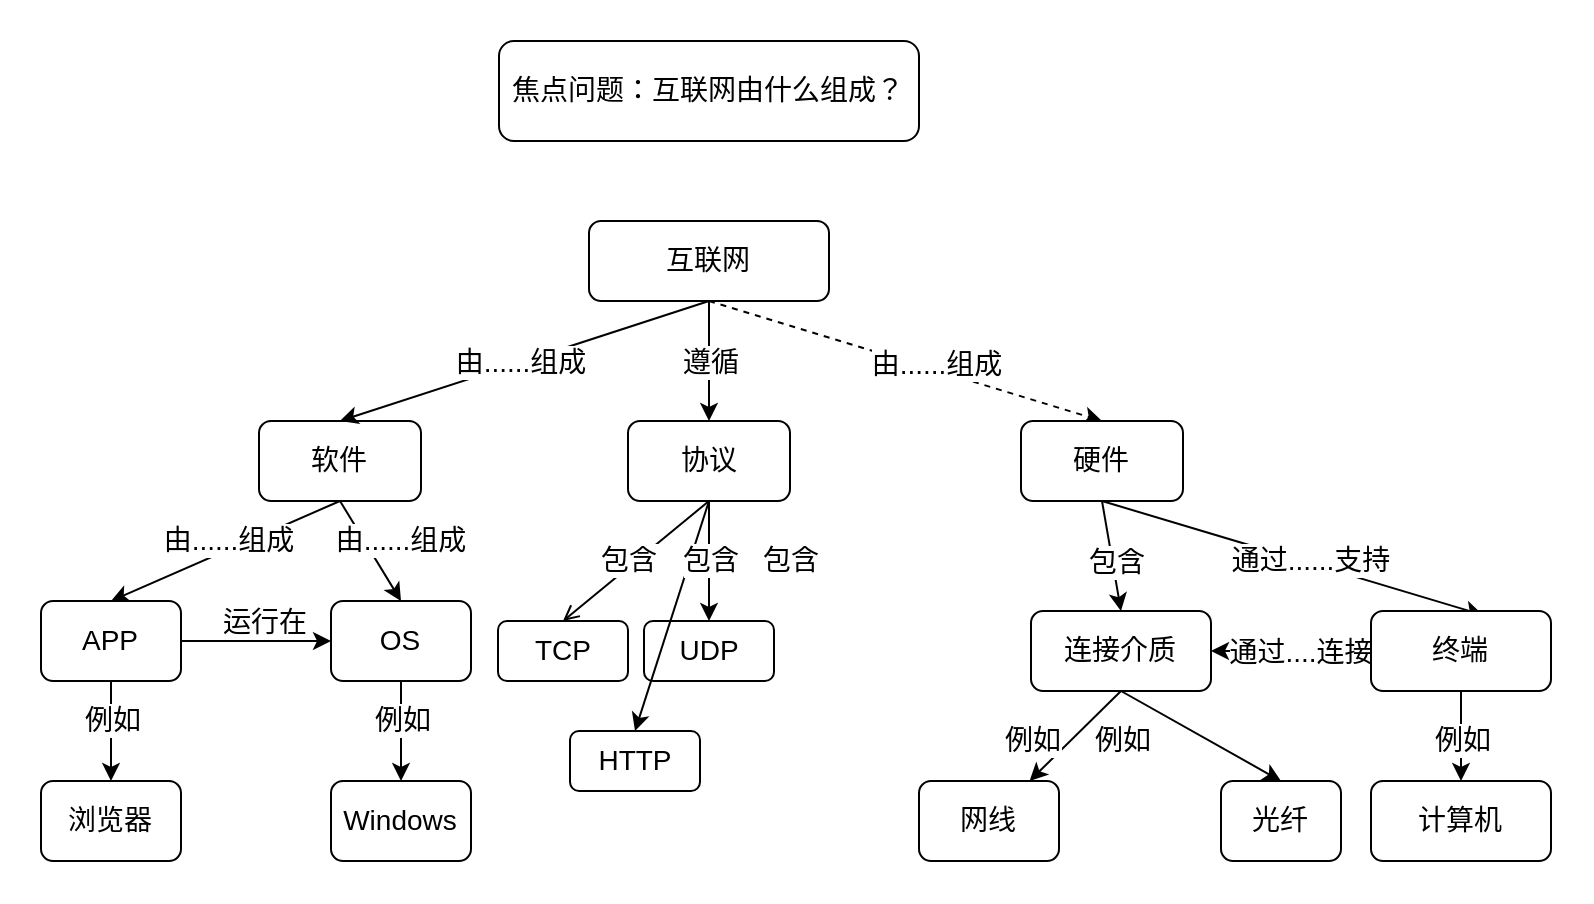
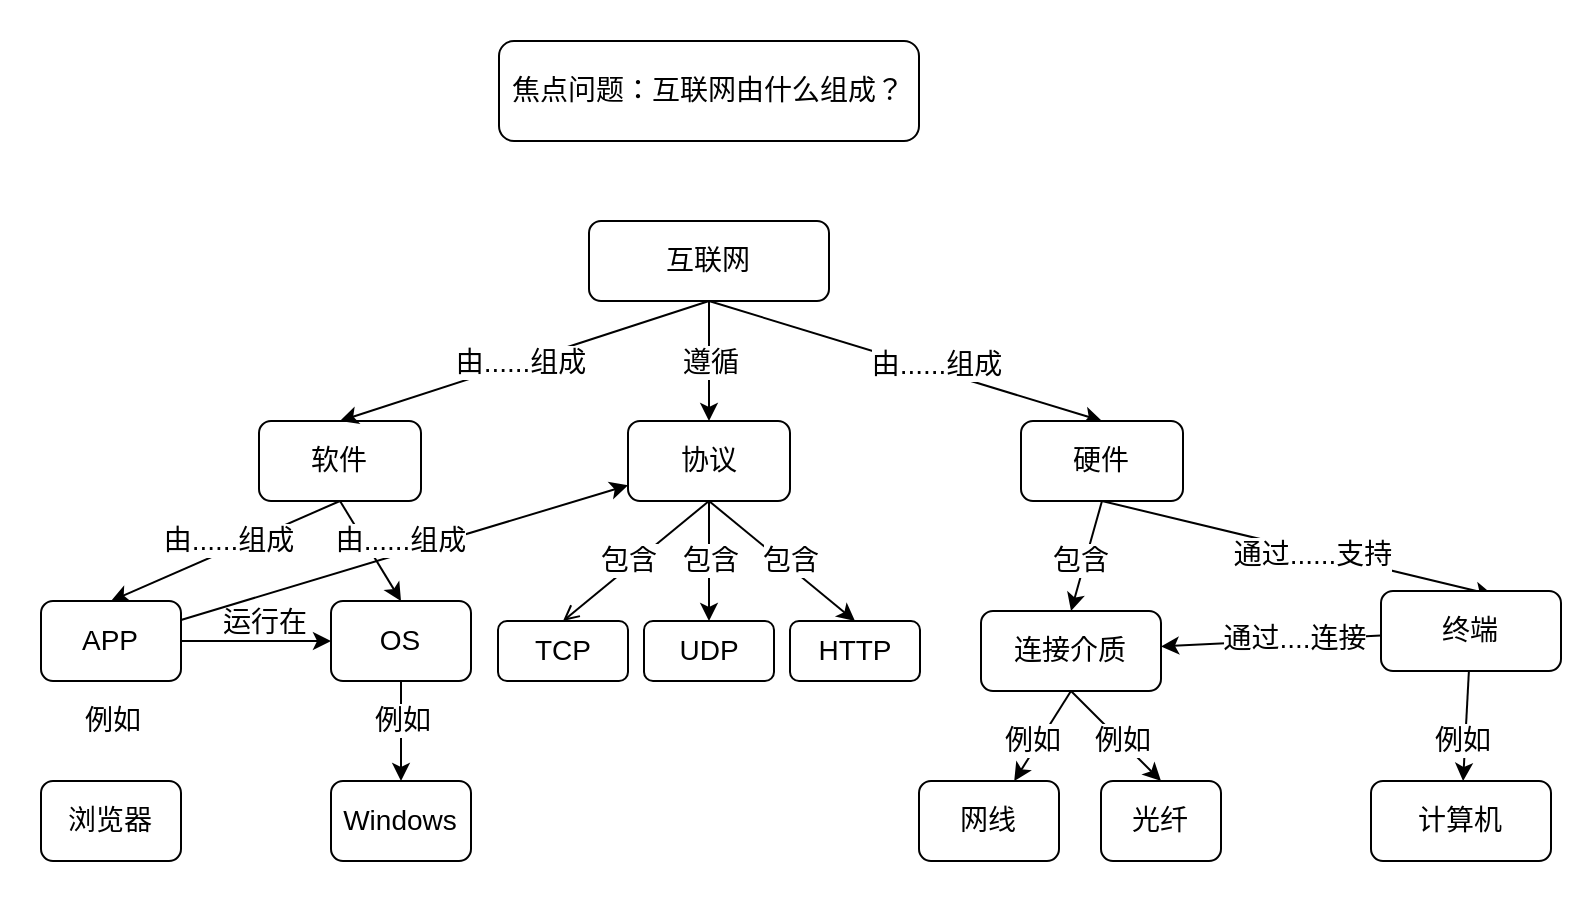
(790, 326) -> (790, 326)
(1121, 651) -> (1071, 651)
(1461, 651) -> (1471, 631)
(111, 752) -> (285, 589)
(635, 761) -> (855, 651)
(1281, 821) -> (1161, 821)
